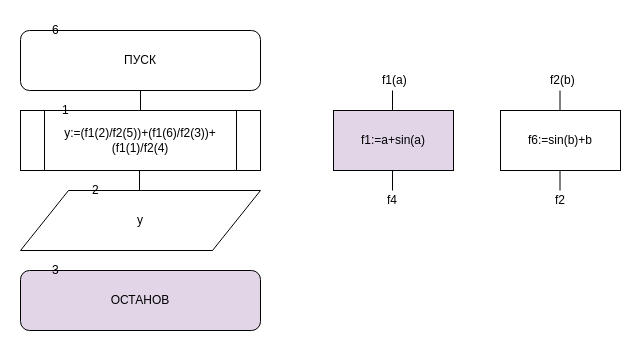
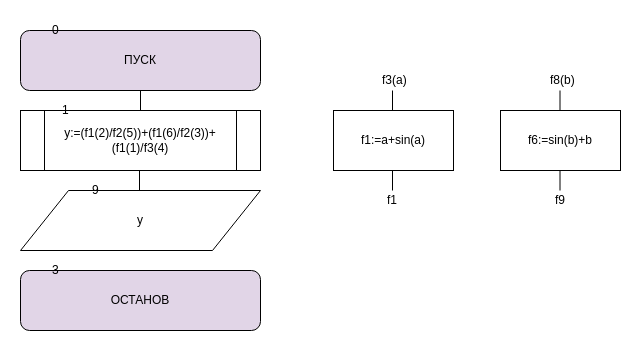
(56, 31) -> (56, 31)
(141, 61) -> (141, 61)
(399, 81) -> (399, 81)
(567, 81) -> (567, 81)
(141, 141) -> (141, 141)
(394, 141) -> (394, 141)
(96, 191) -> (96, 191)
(394, 201) -> (394, 201)
(562, 201) -> (562, 201)
